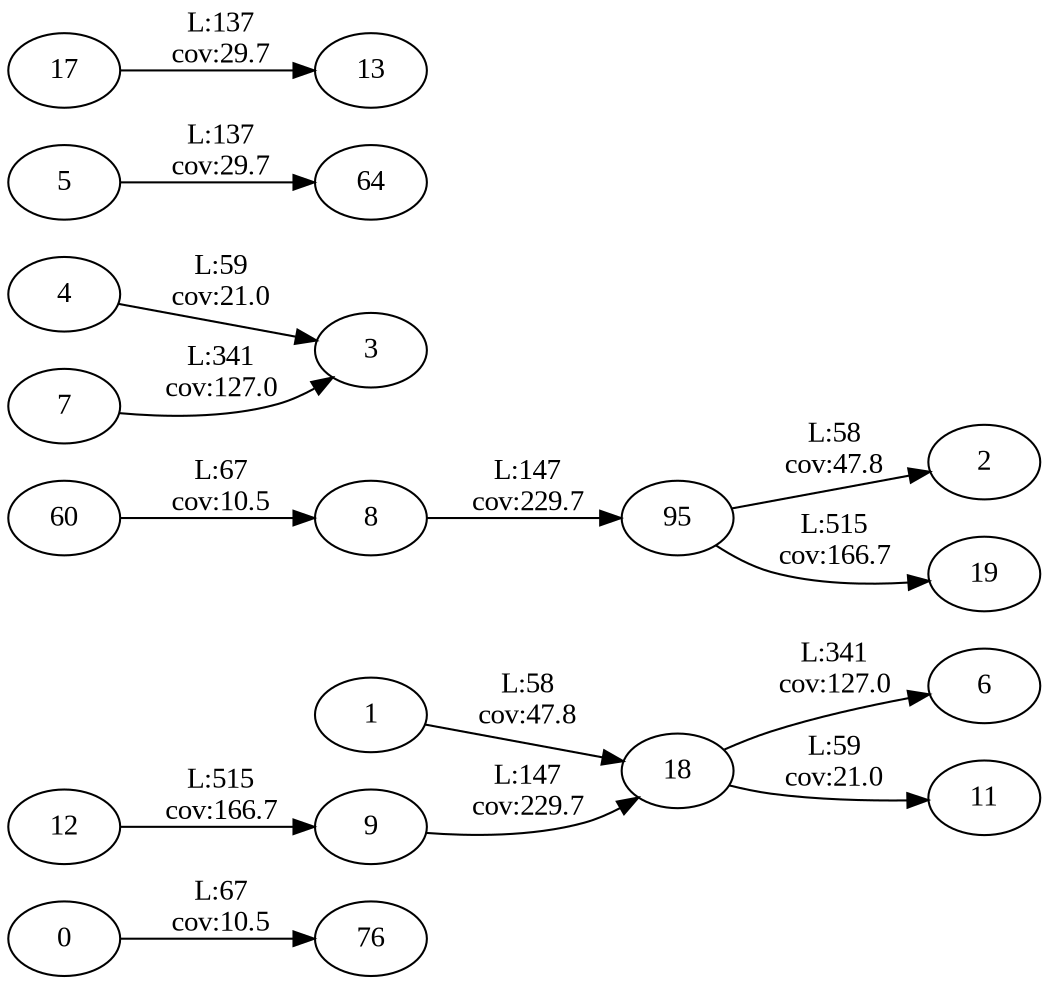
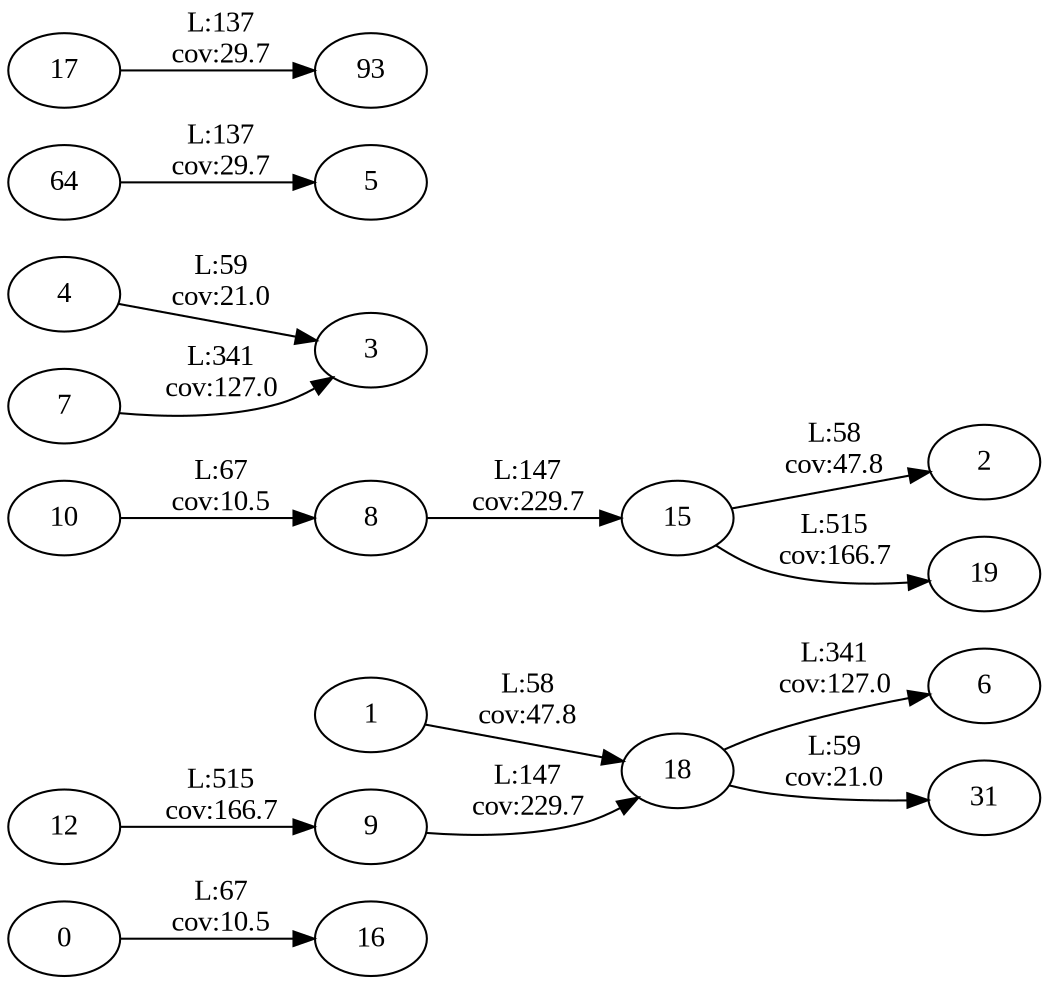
(371, 70) -> (371, 70)
(207, 182) -> (207, 182)
(64, 518) -> (64, 518)
(678, 518) -> (678, 518)
(984, 798) -> (984, 798)
(371, 939) -> (371, 939)
